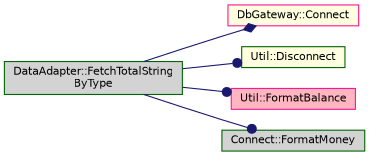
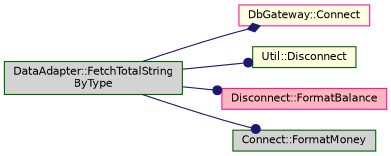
(293, 99) -> (304, 99)
